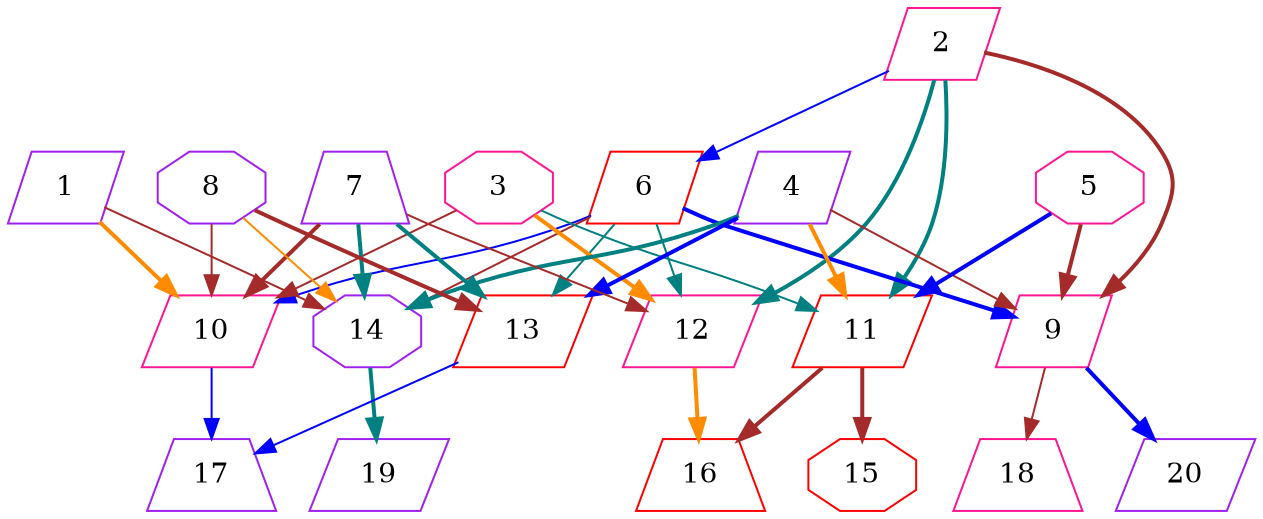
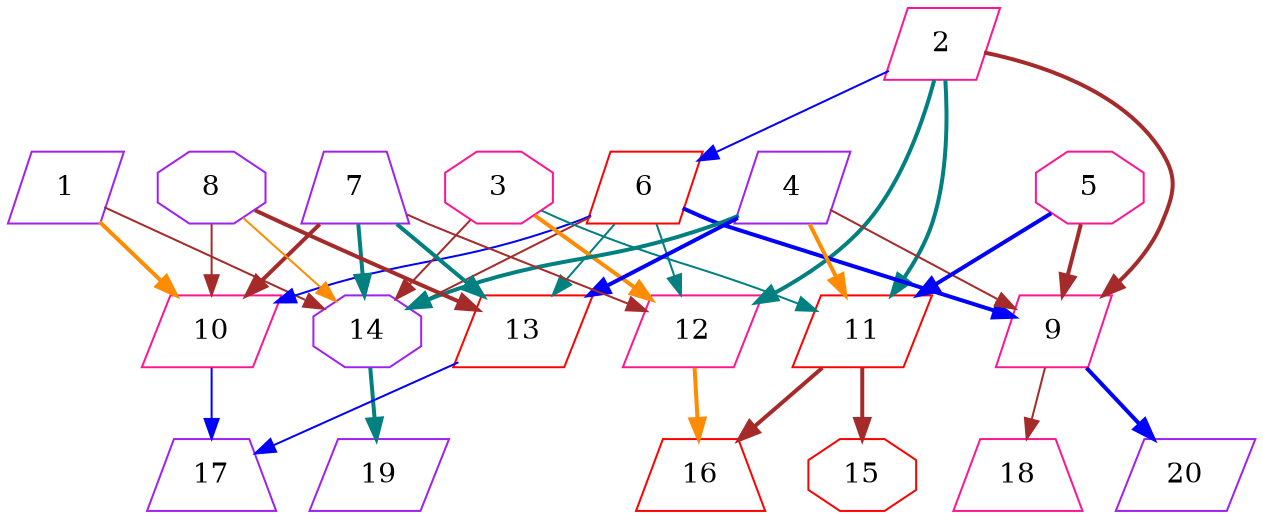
(376, 249) -> (440, 252)
